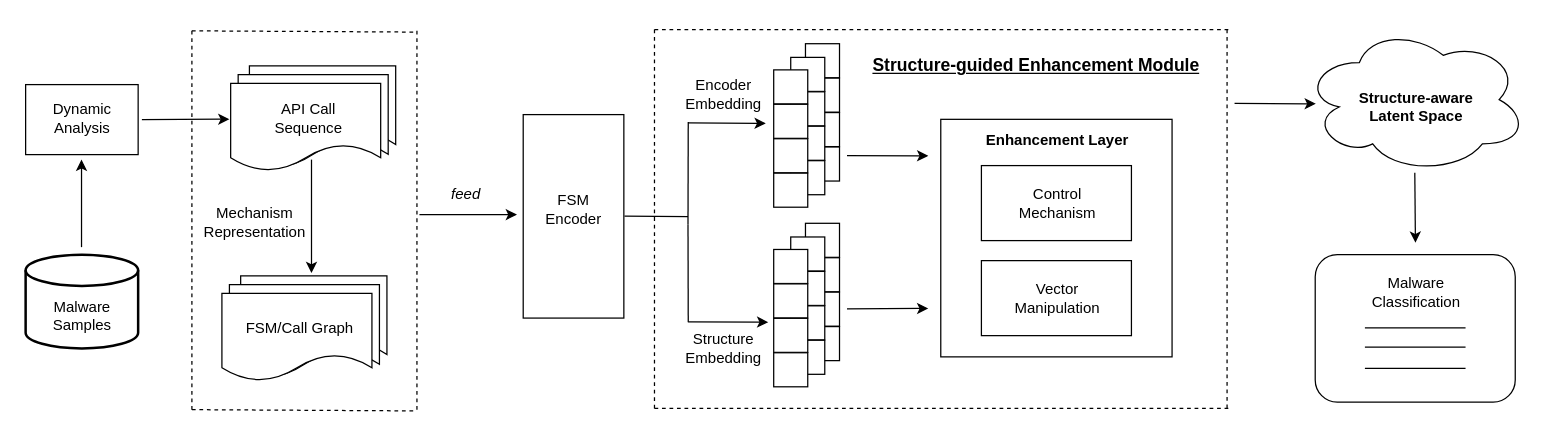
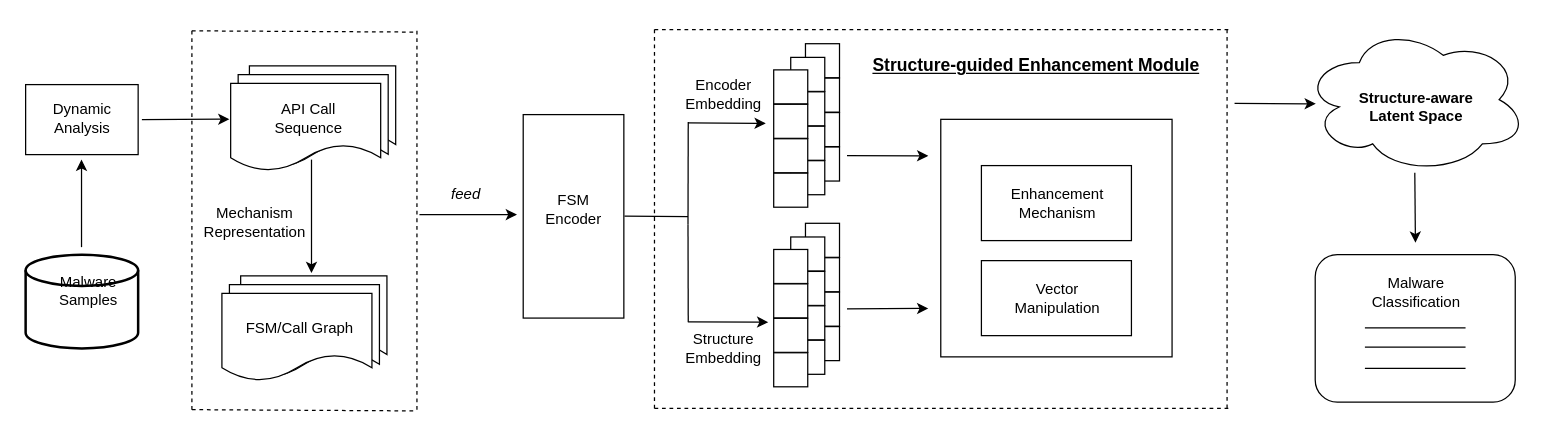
(1056, 140) -> none
(1058, 203) -> (1058, 203)
(82, 316) -> (88, 291)
